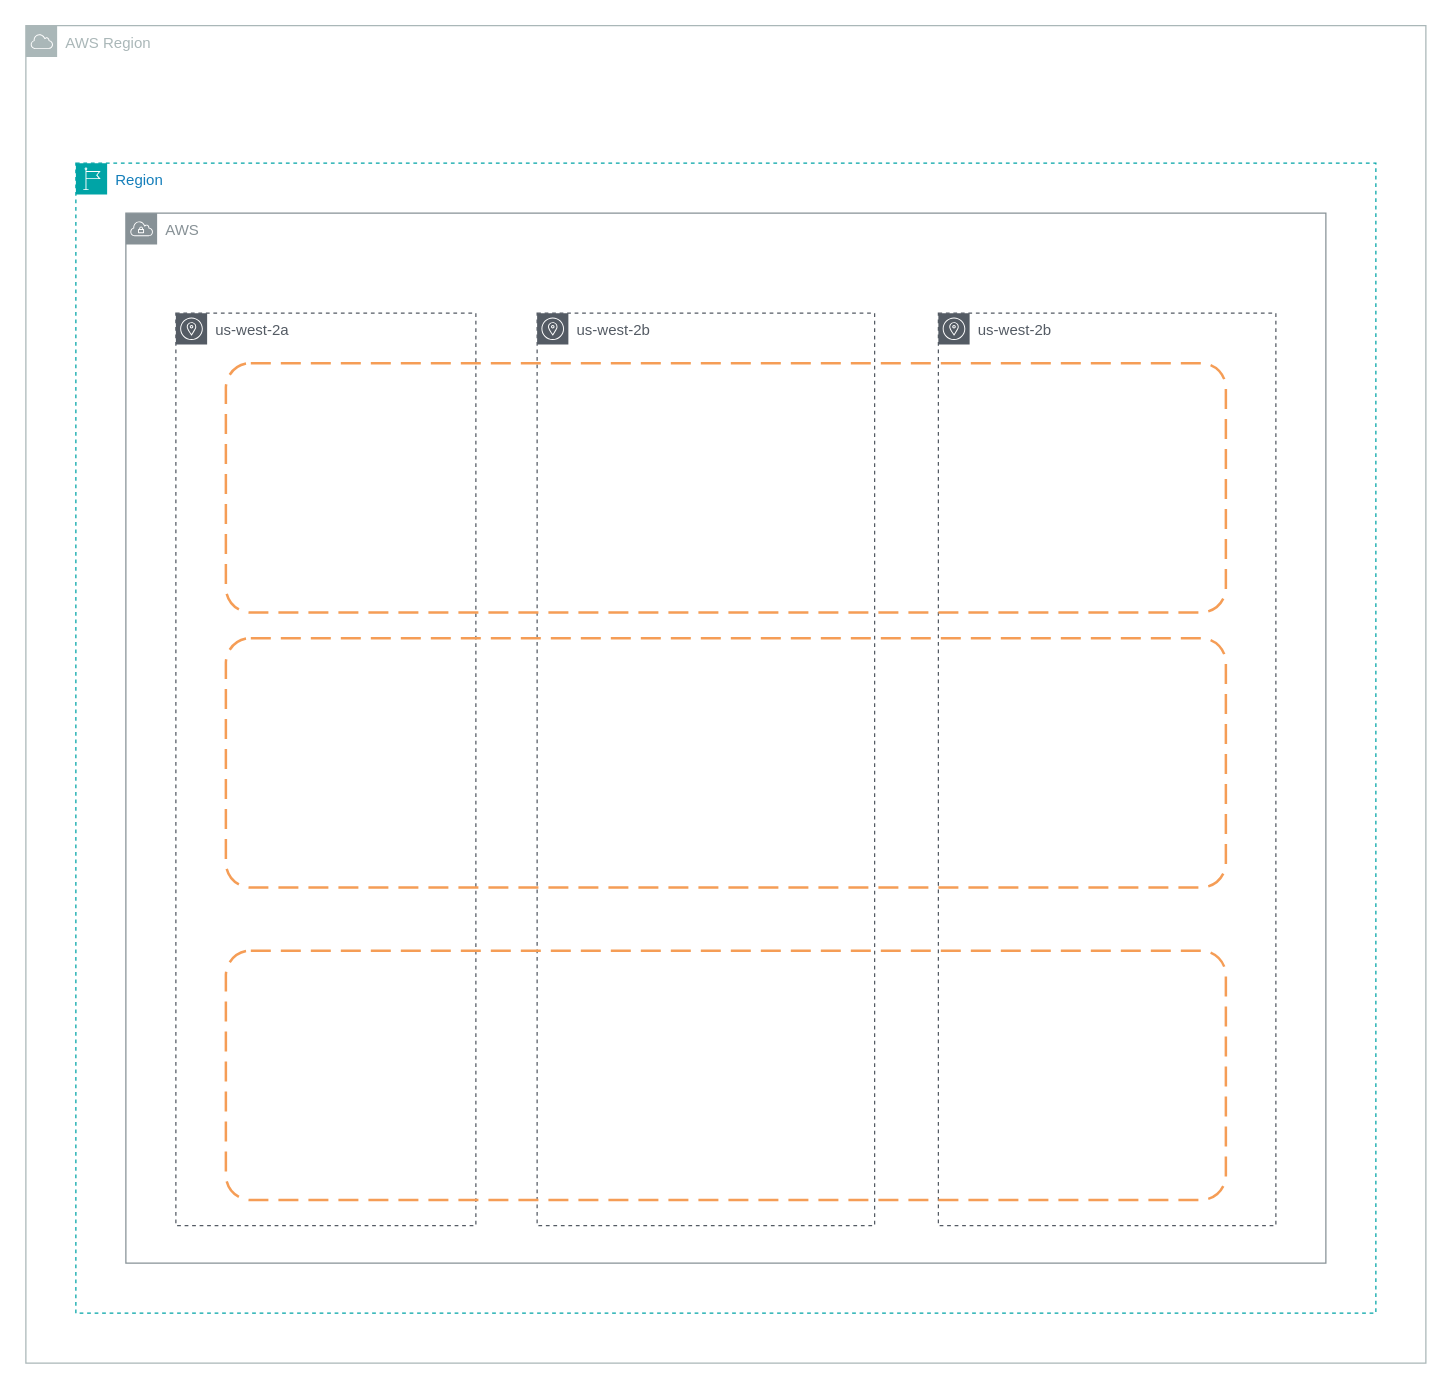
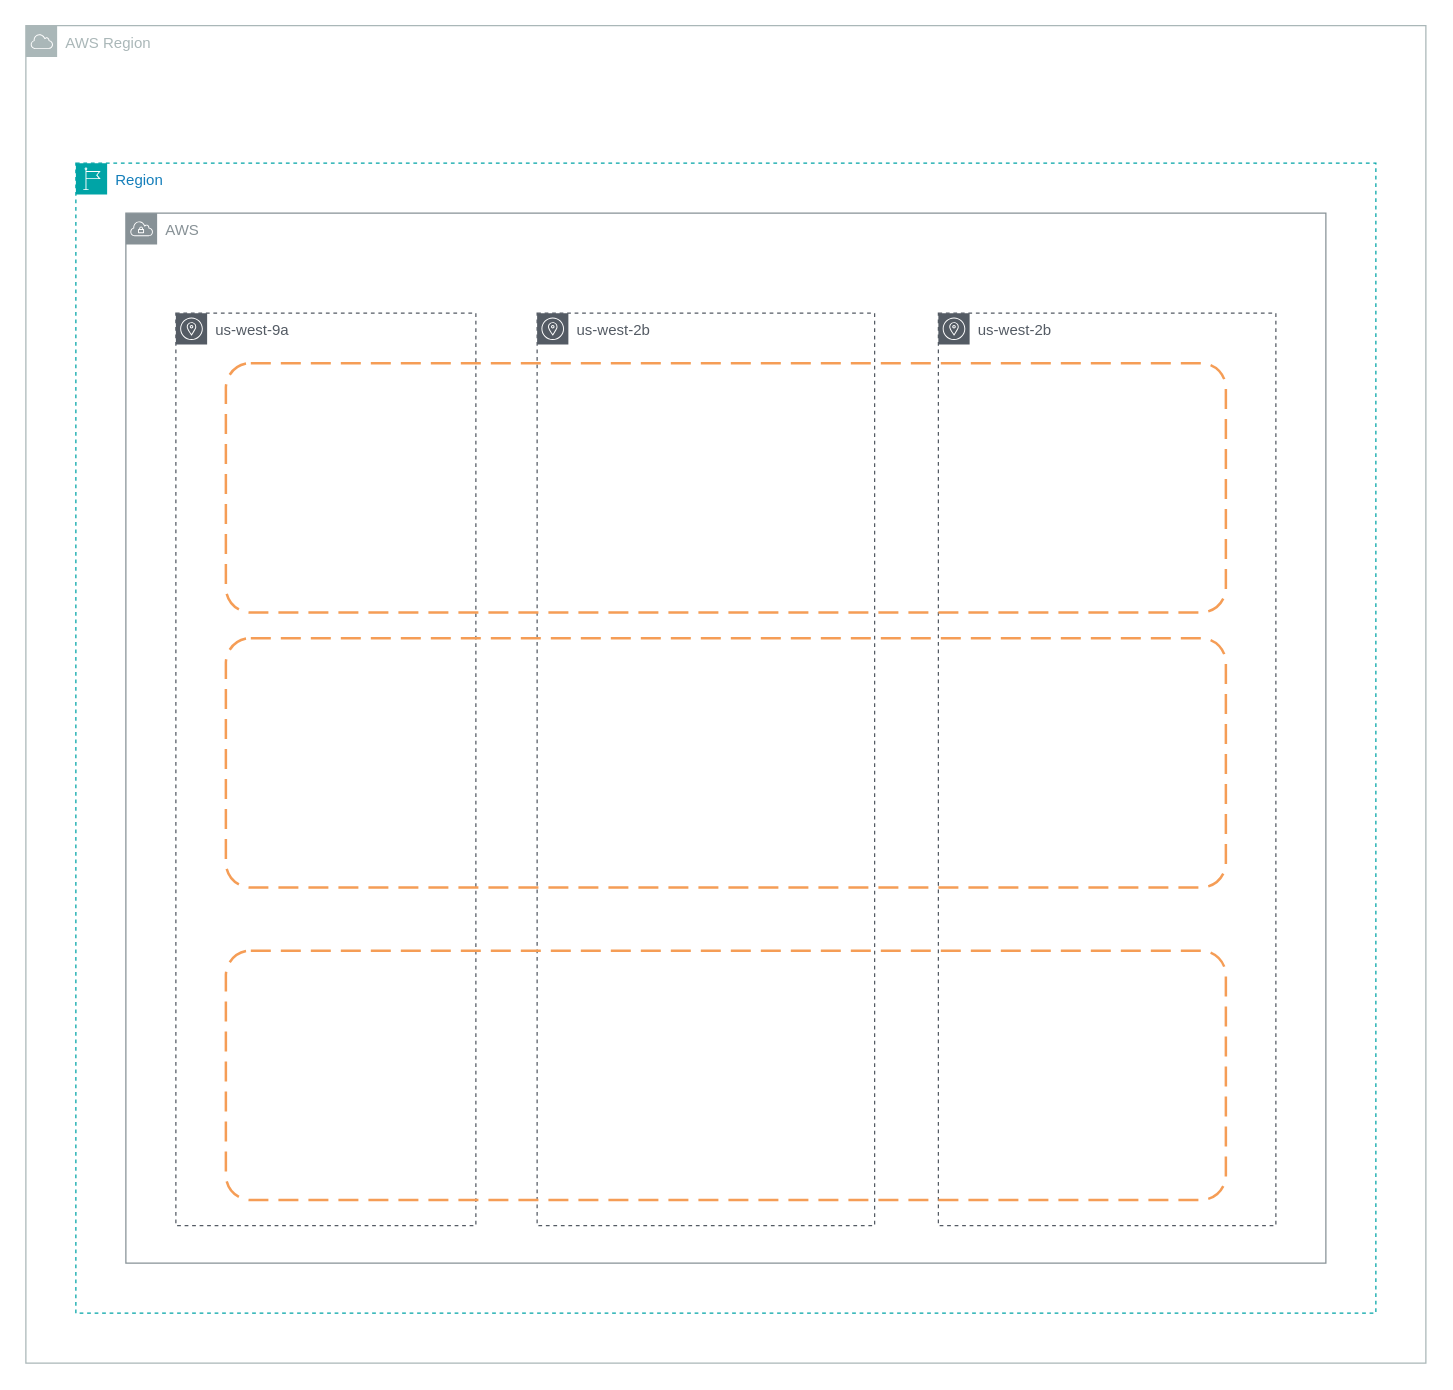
(258, 331) -> (258, 331)
